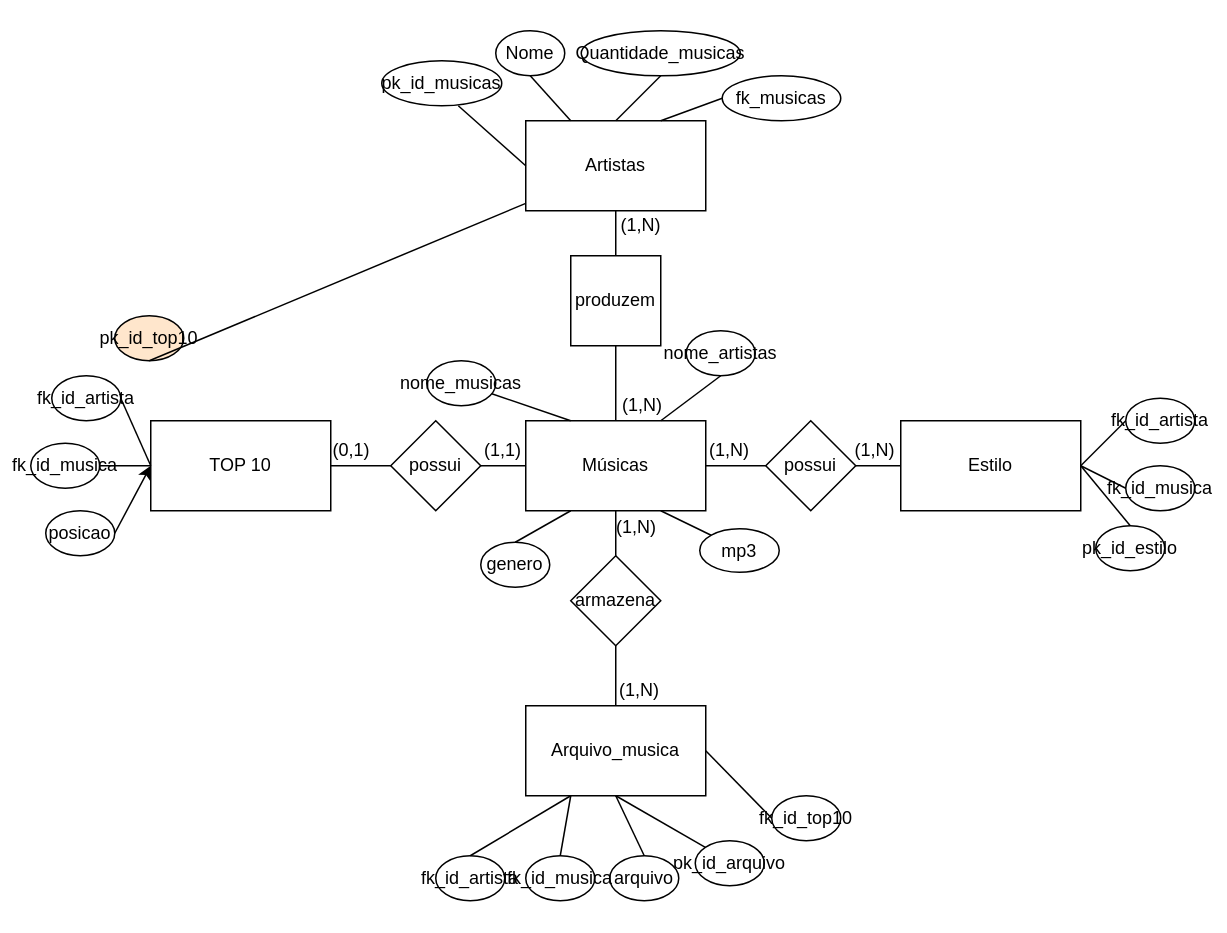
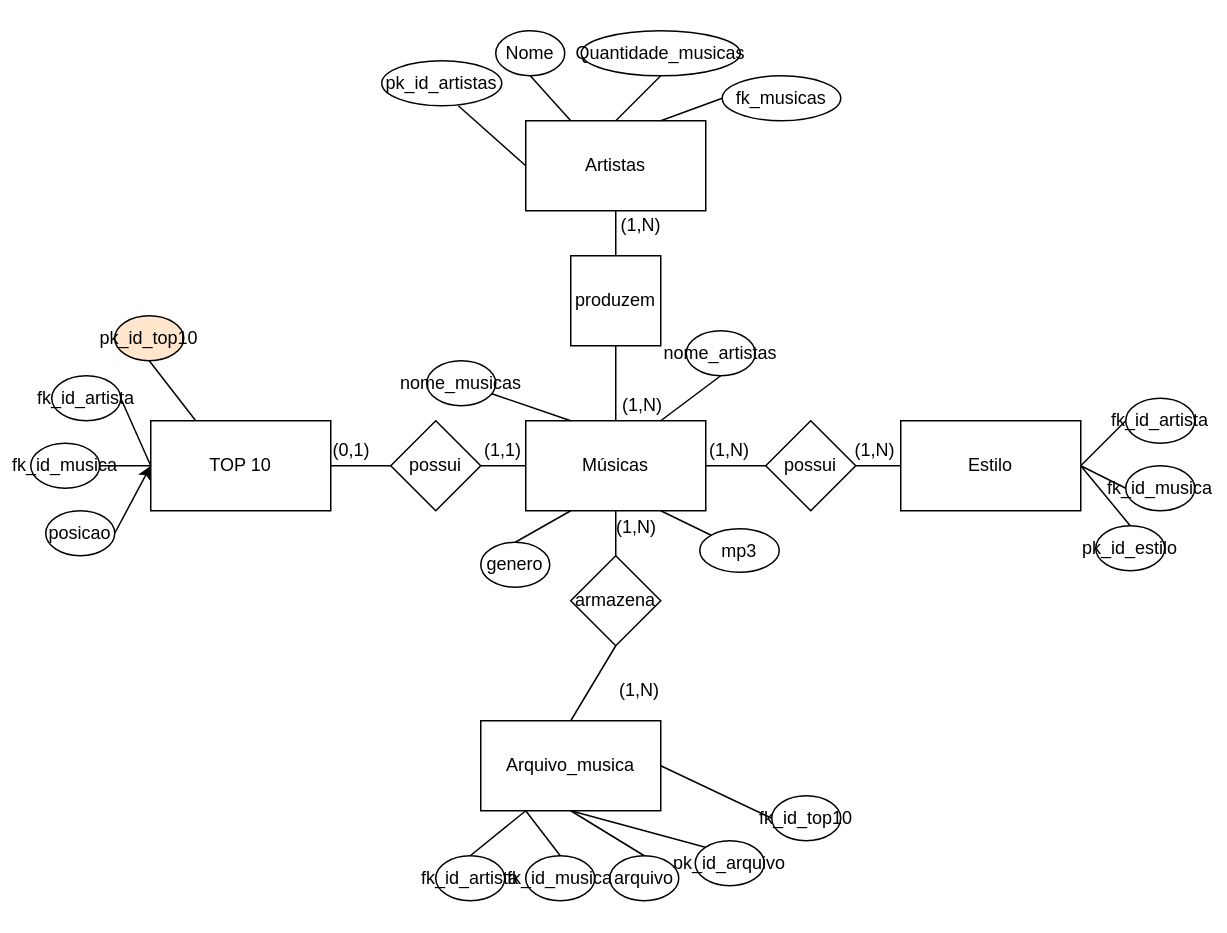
(442, 83) -> (442, 83)
(338, 282) -> (172, 390)
(616, 751) -> (571, 766)
